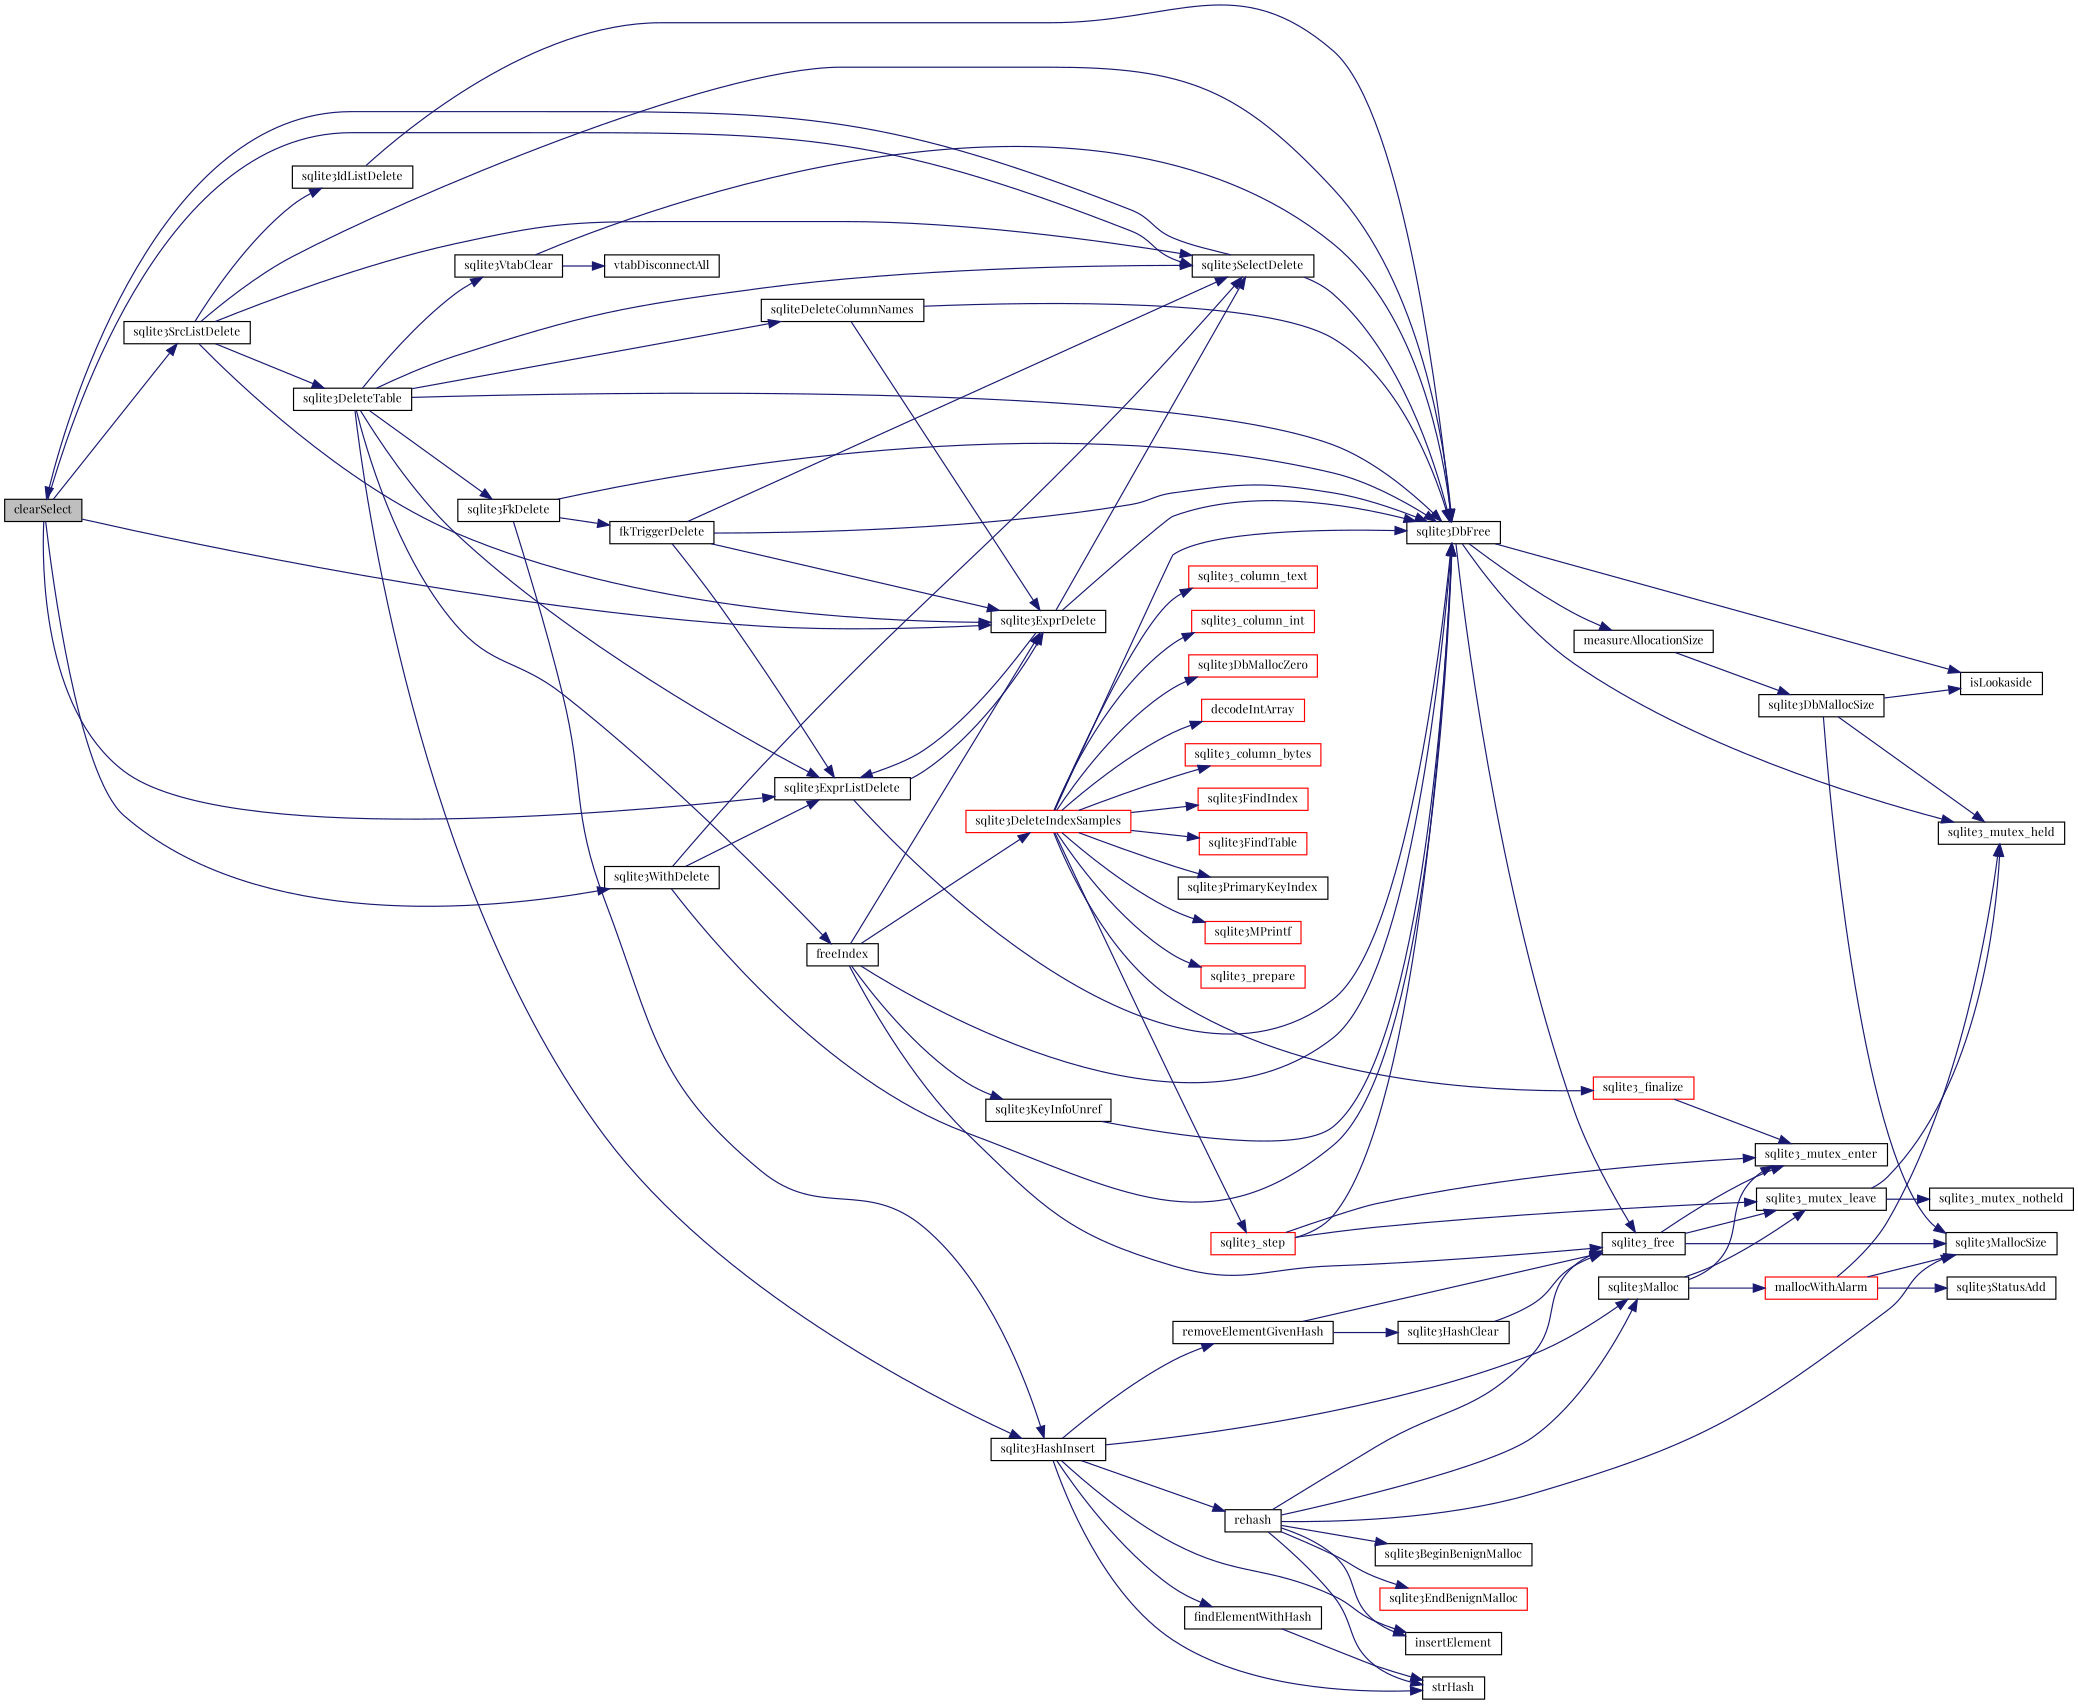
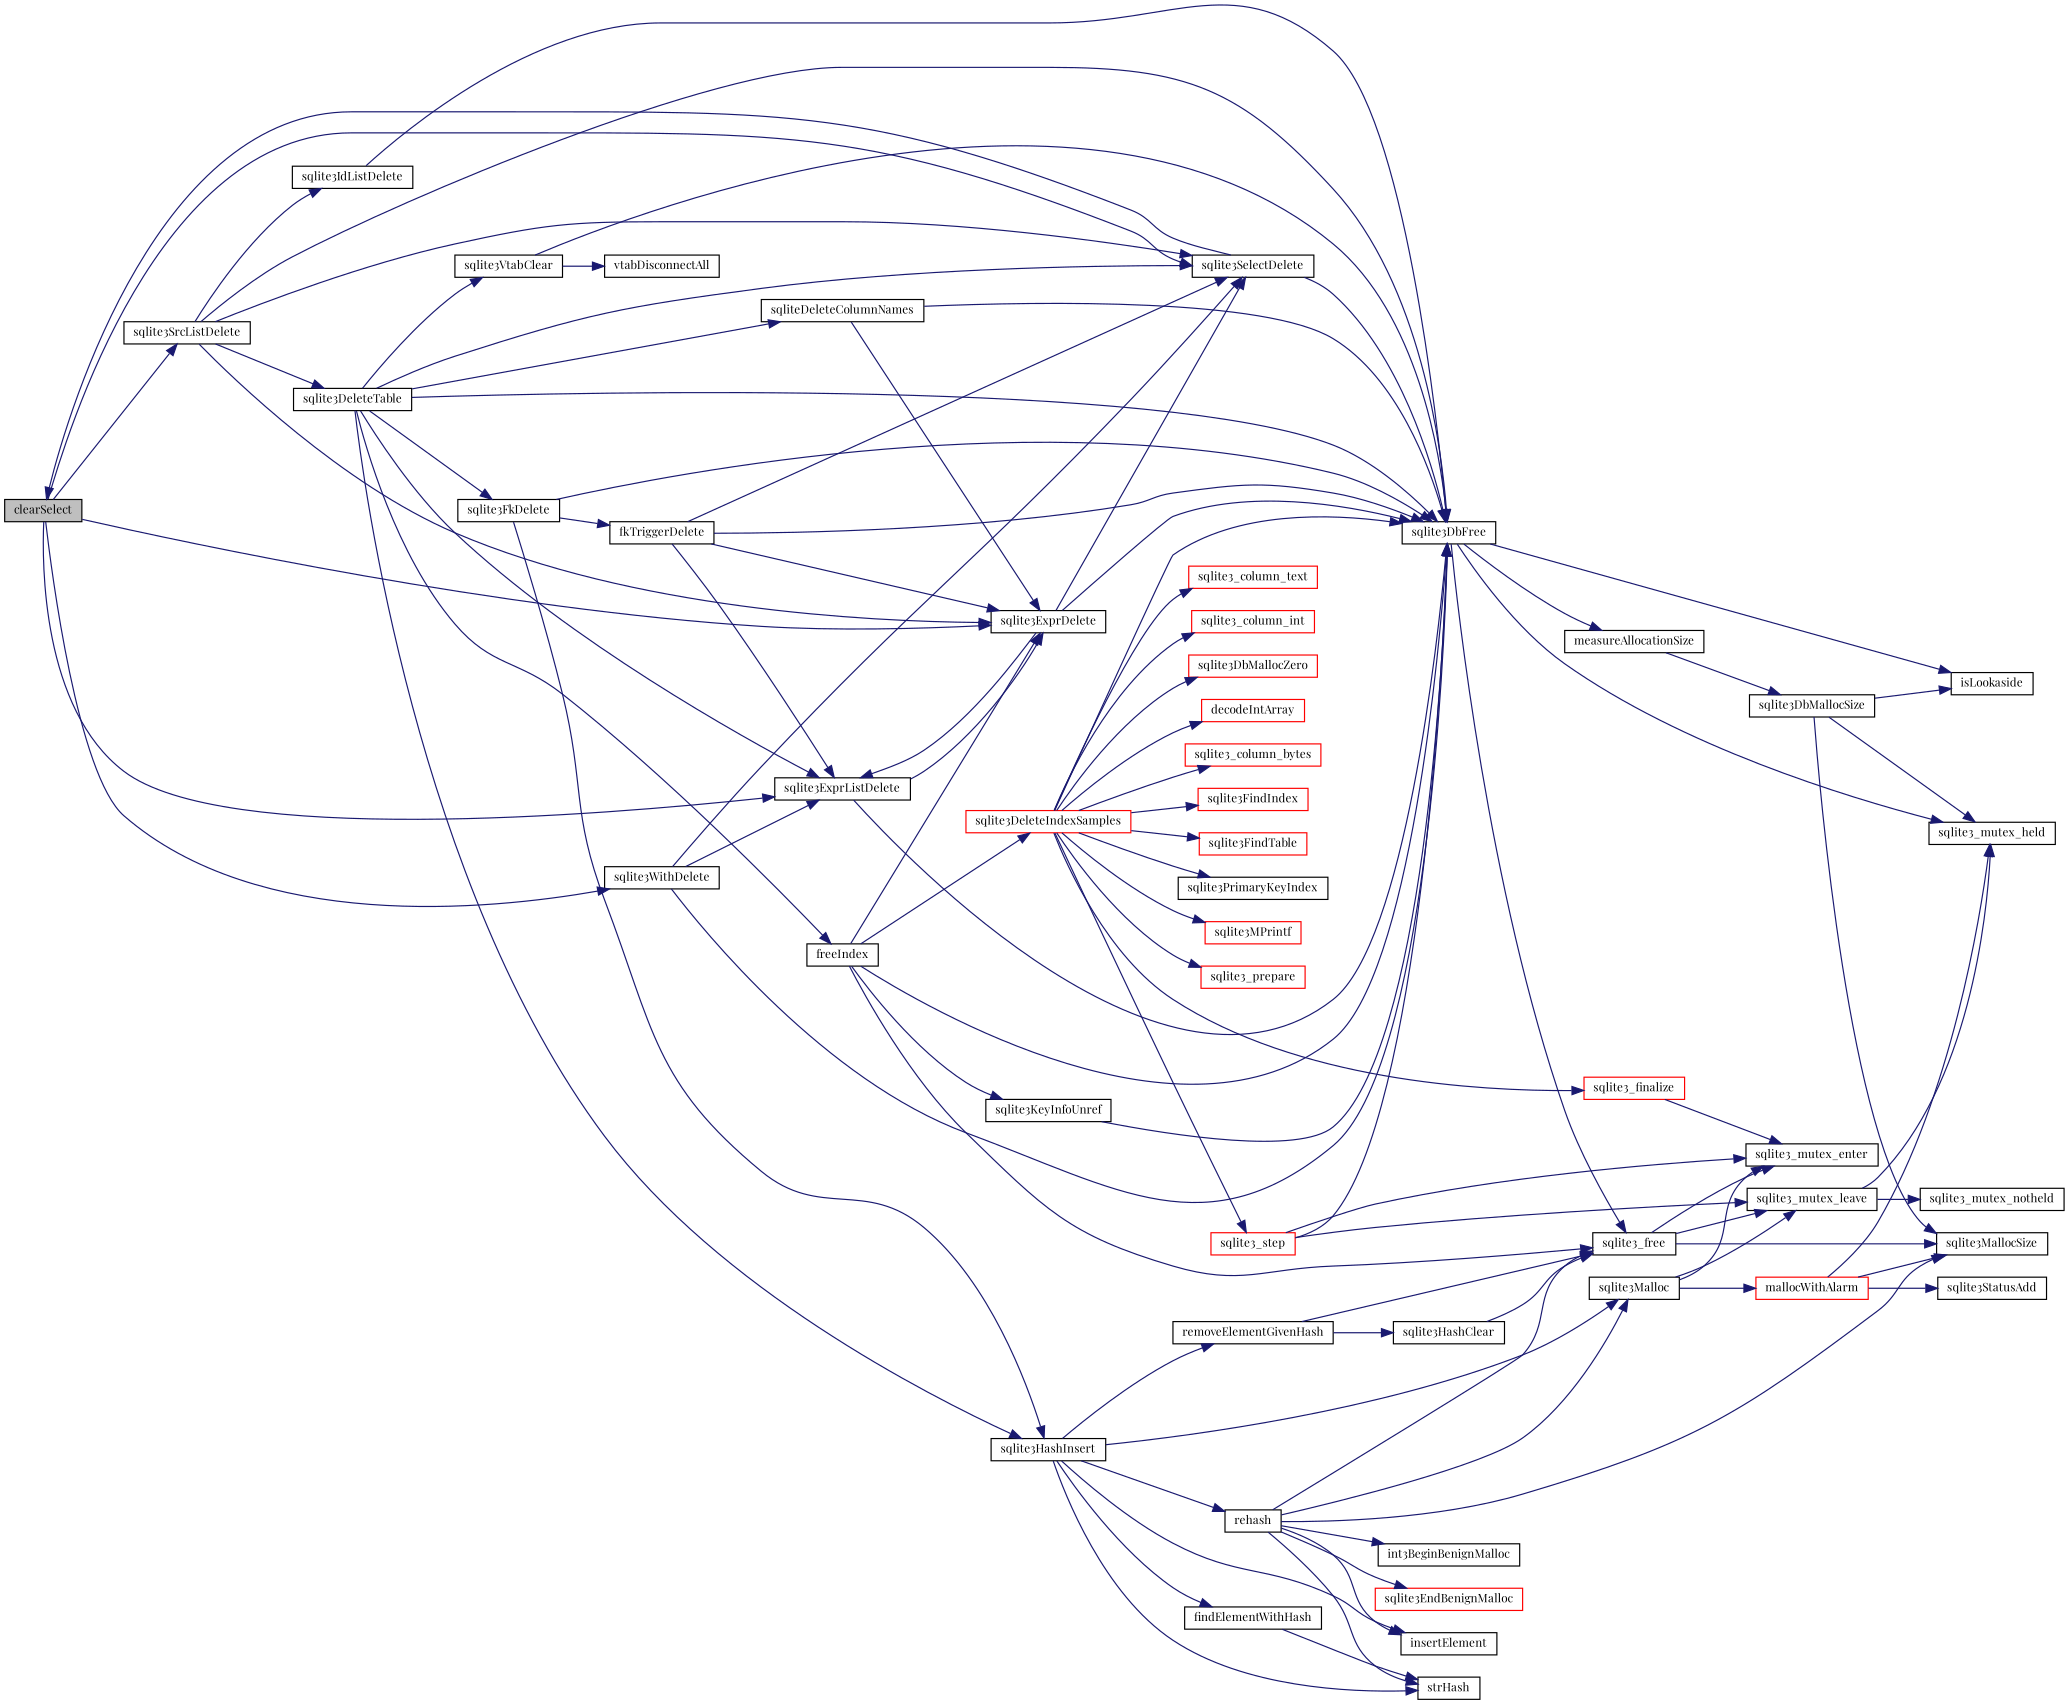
(1454, 1555) -> (1449, 1555)
